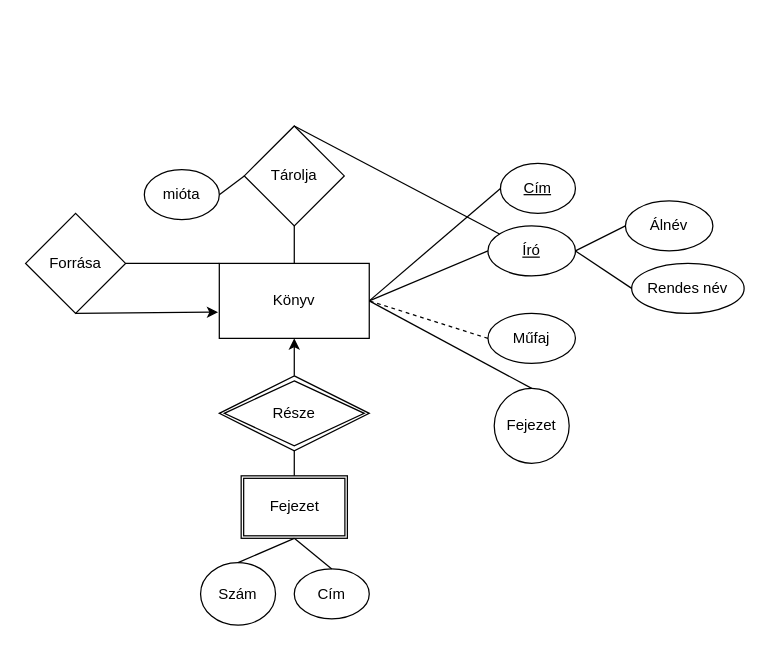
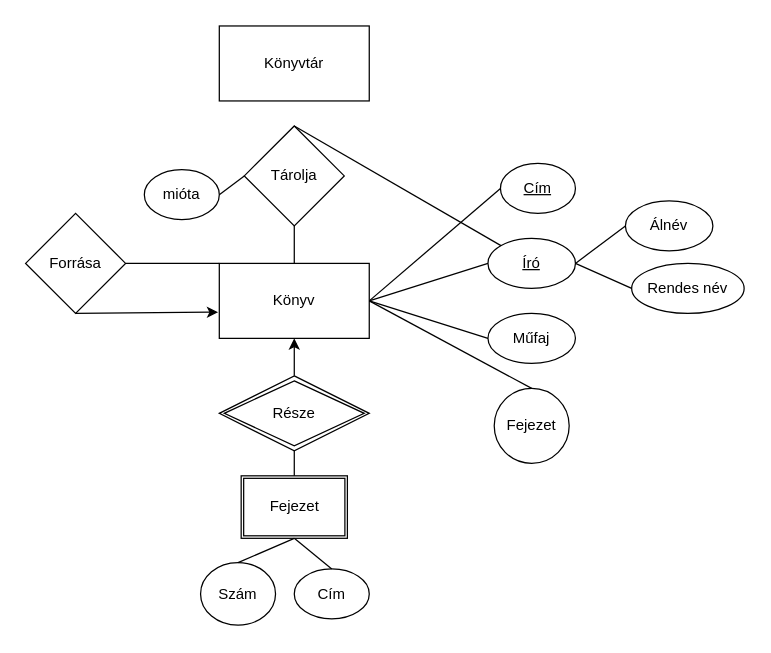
none -> (294, 63)
(532, 251) -> (532, 263)
(432, 320) -> (432, 320)
